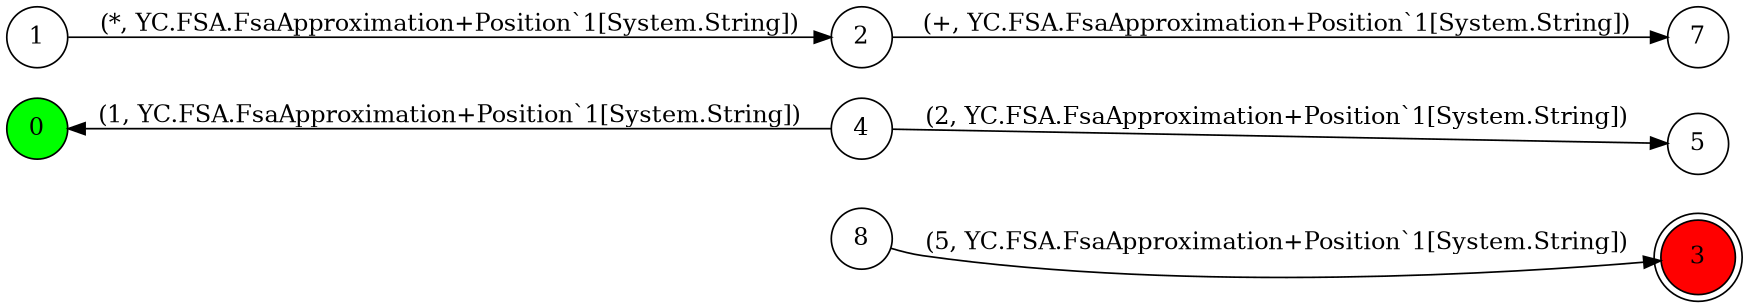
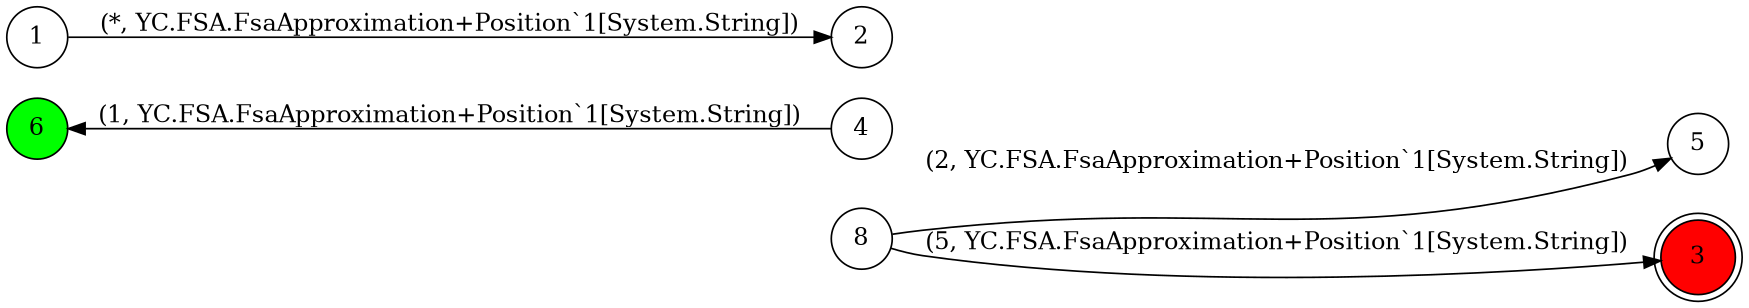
(1698, 37) -> none
(37, 129) -> (37, 129)
(1271, 136) -> (1276, 219)
